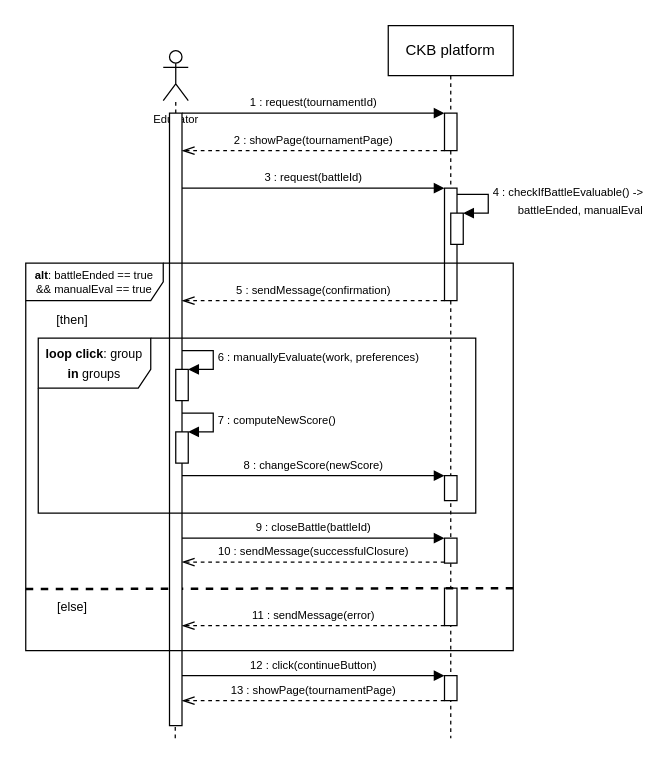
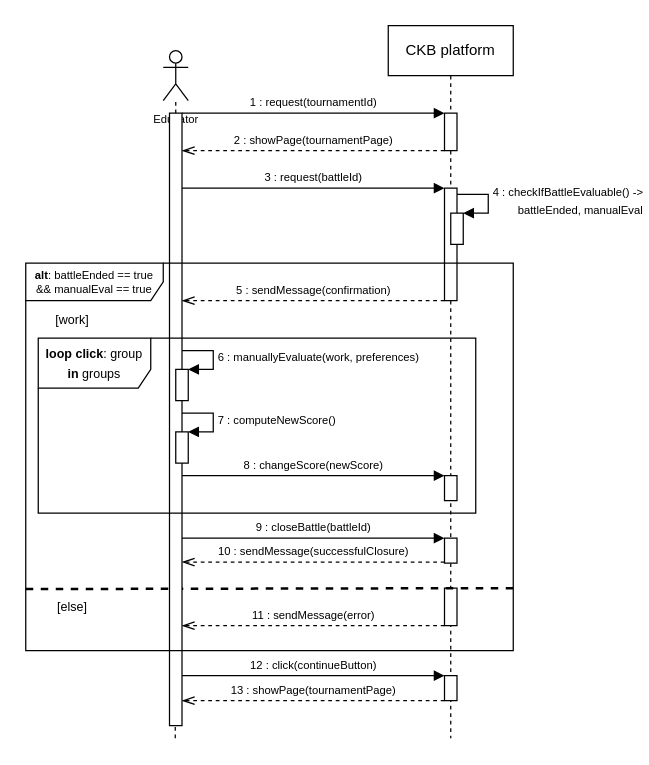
(73, 319) -> (73, 319)
